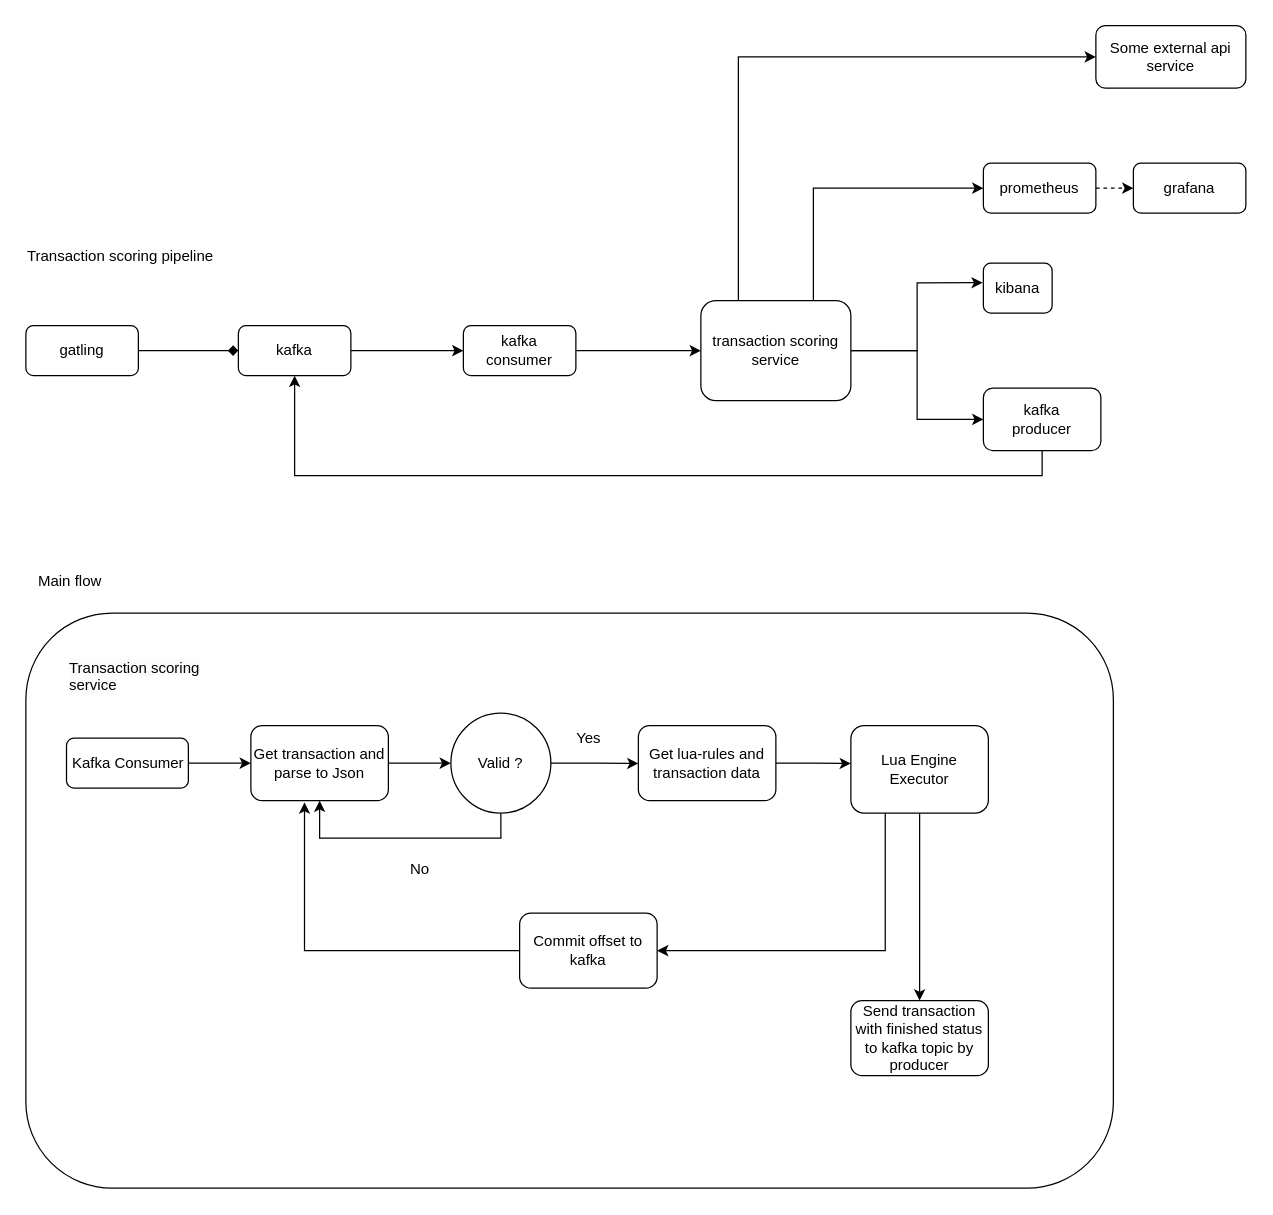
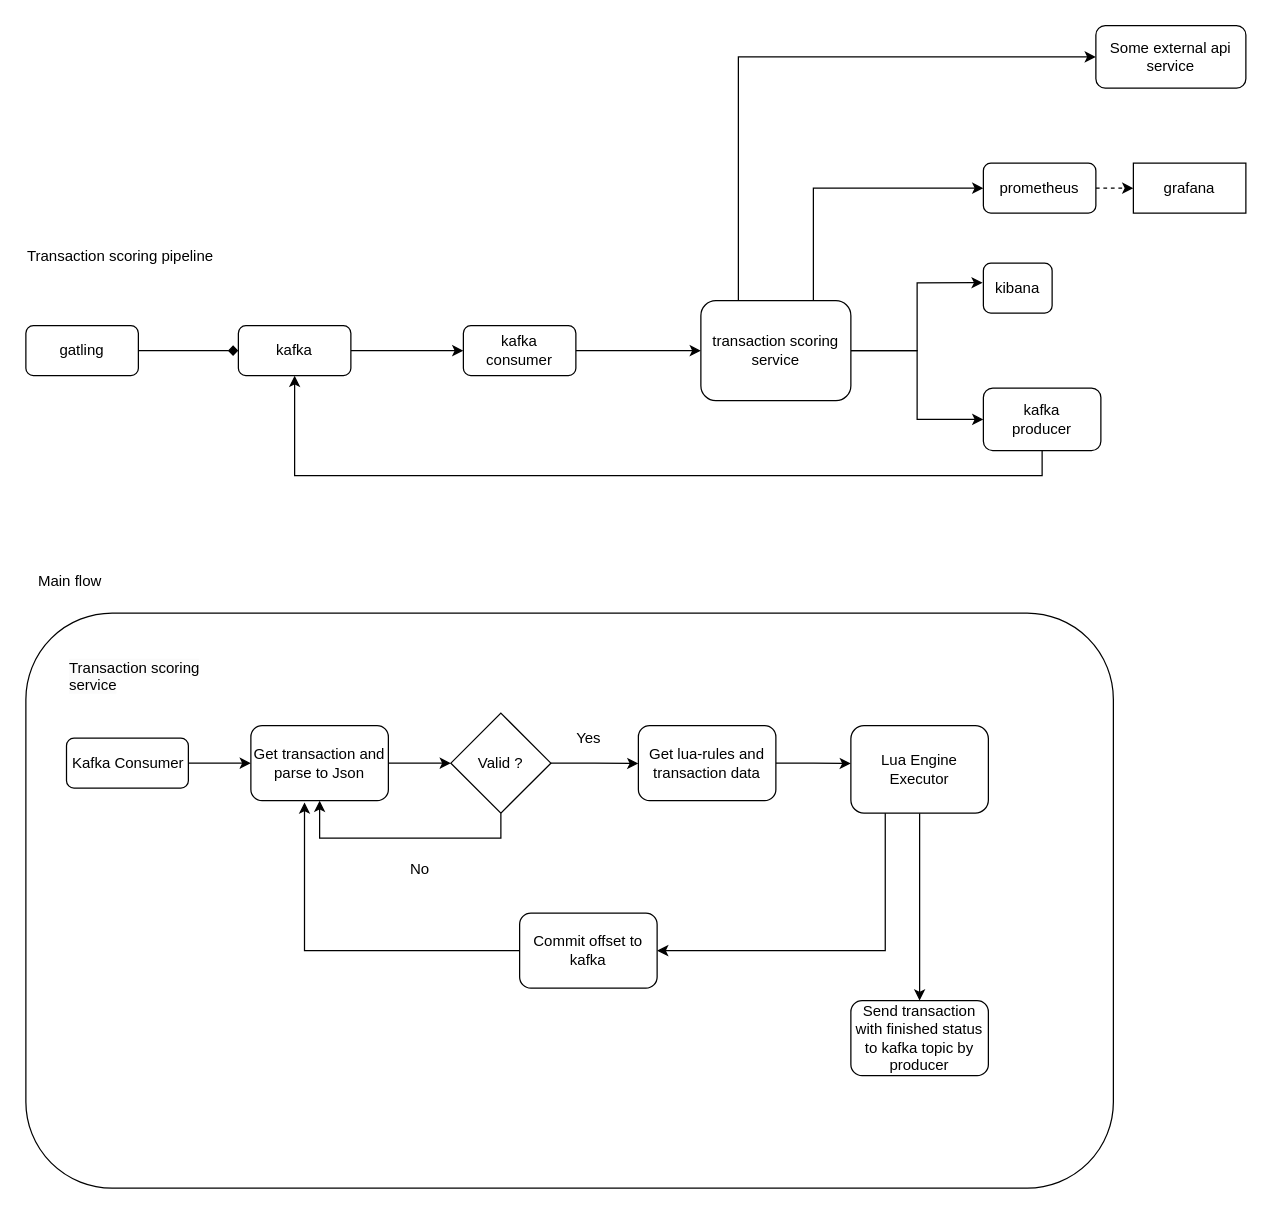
(1189, 188) -> (1189, 188)
(501, 763) -> (501, 763)
